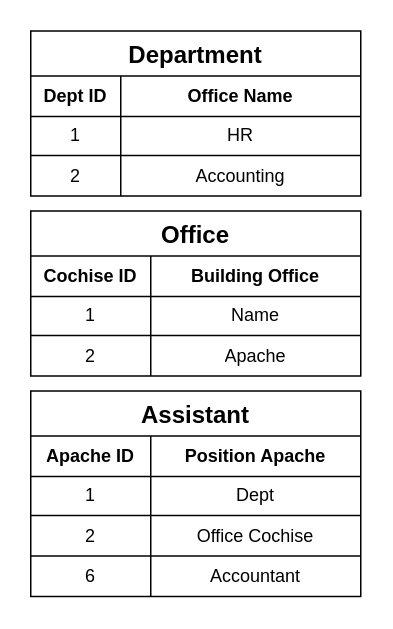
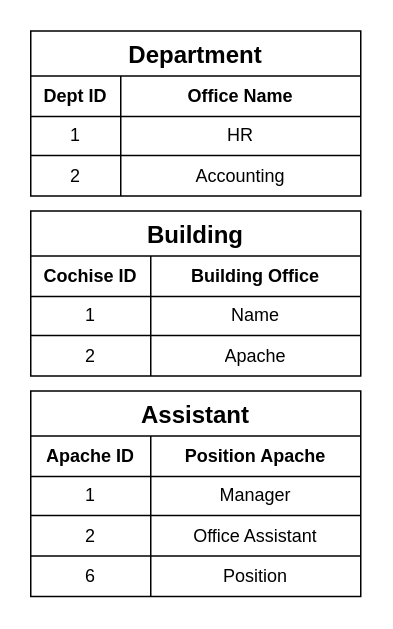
(195, 235) -> (195, 235)
(256, 496) -> (256, 496)
(256, 536) -> (256, 536)
(256, 577) -> (256, 577)
